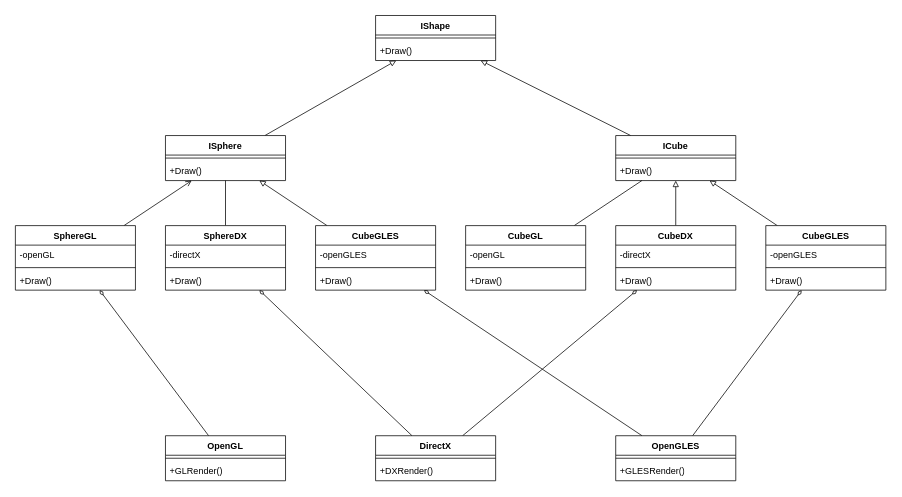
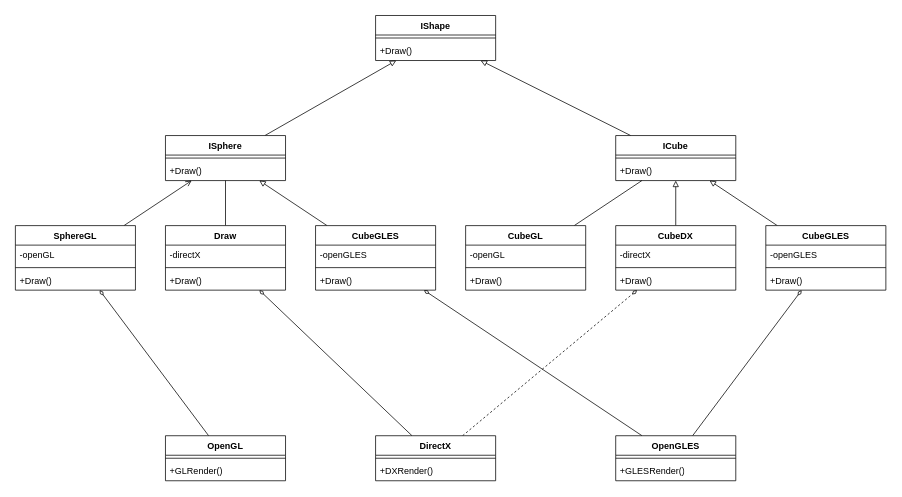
(225, 236) -> (225, 236)
(548, 364) -> (548, 364)
